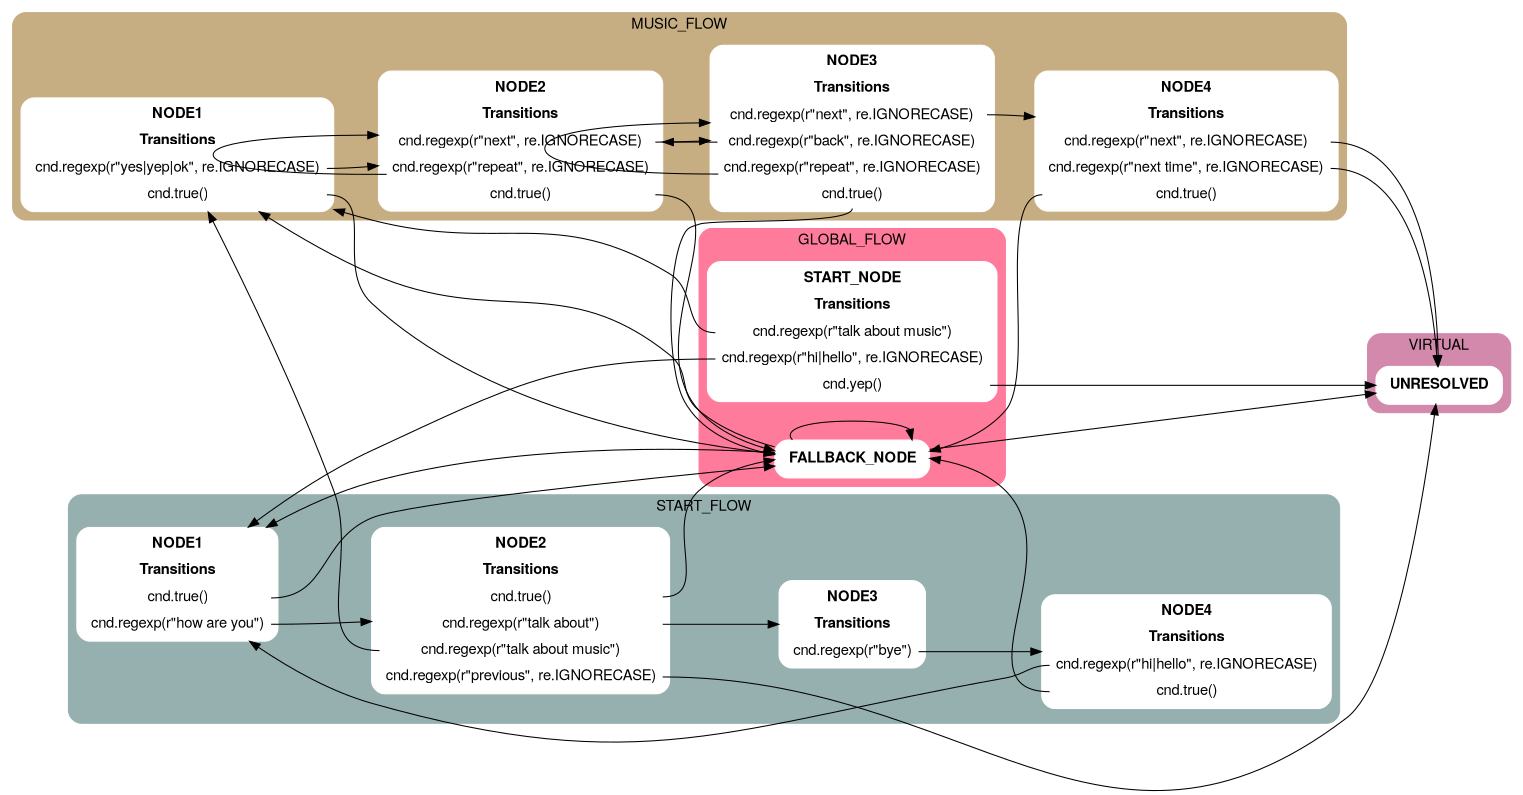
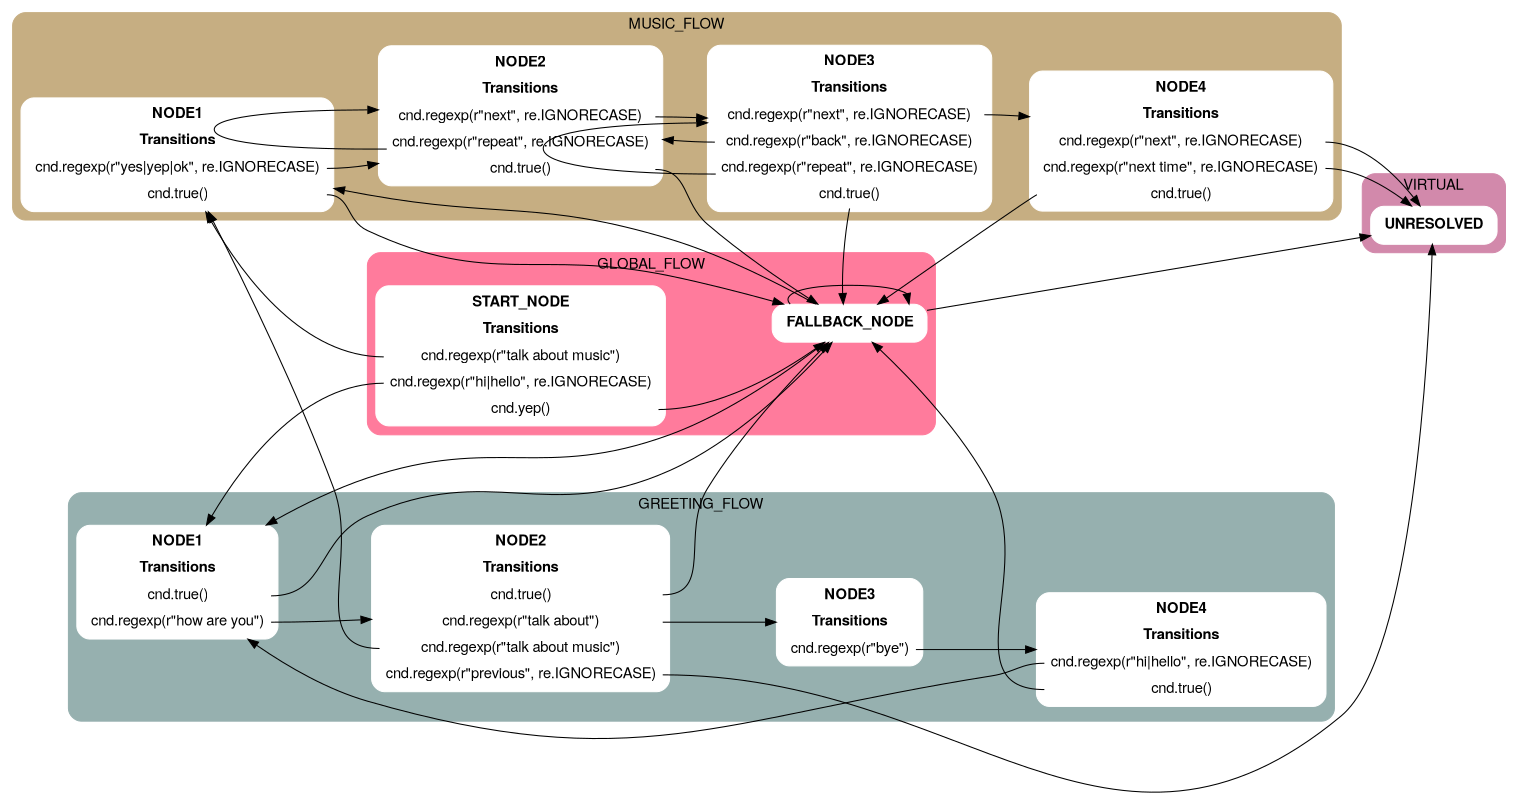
(1178, 385) -> (741, 390)
(704, 507) -> (701, 505)
